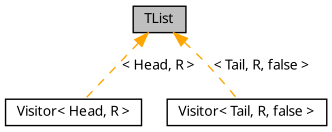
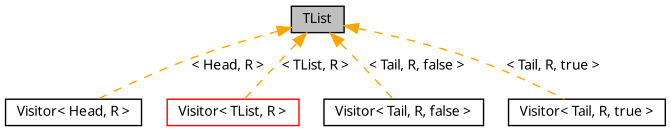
none -> (233, 112)
none -> (587, 112)
